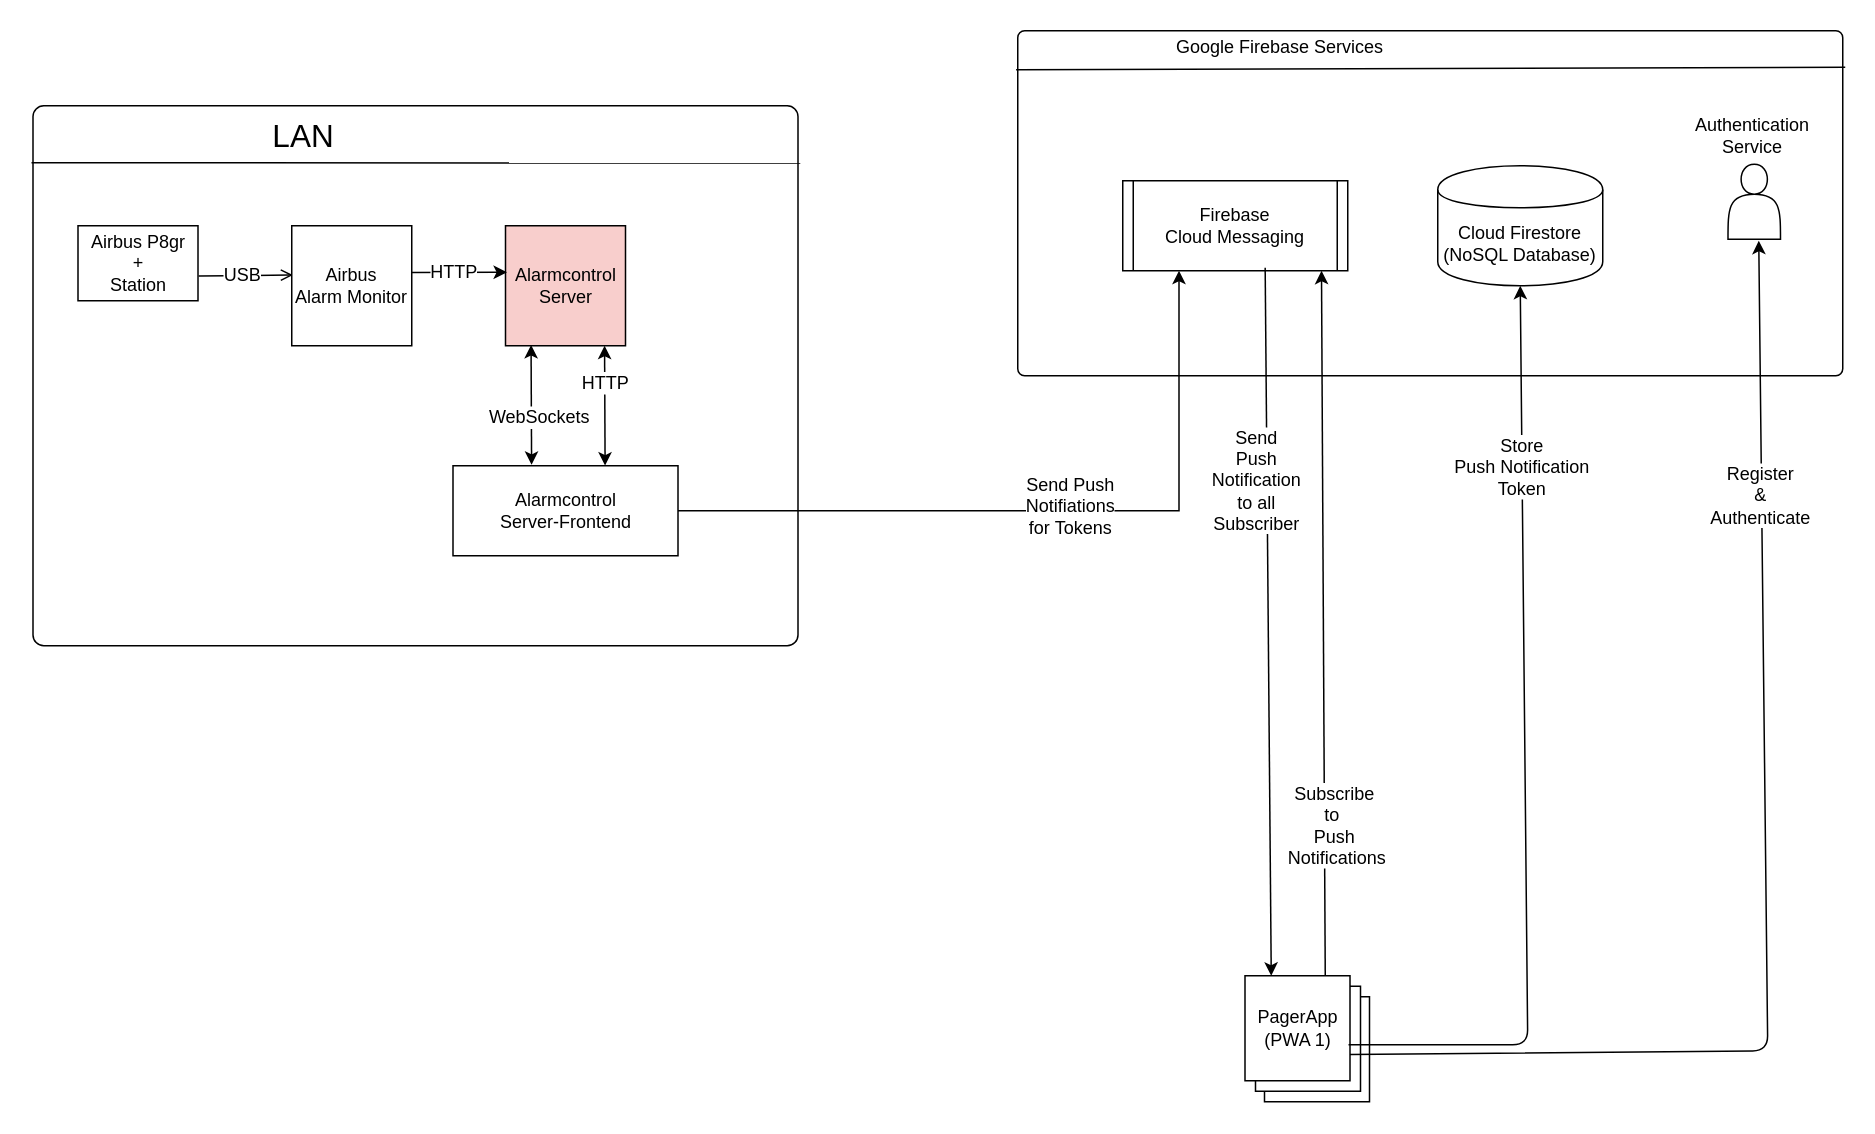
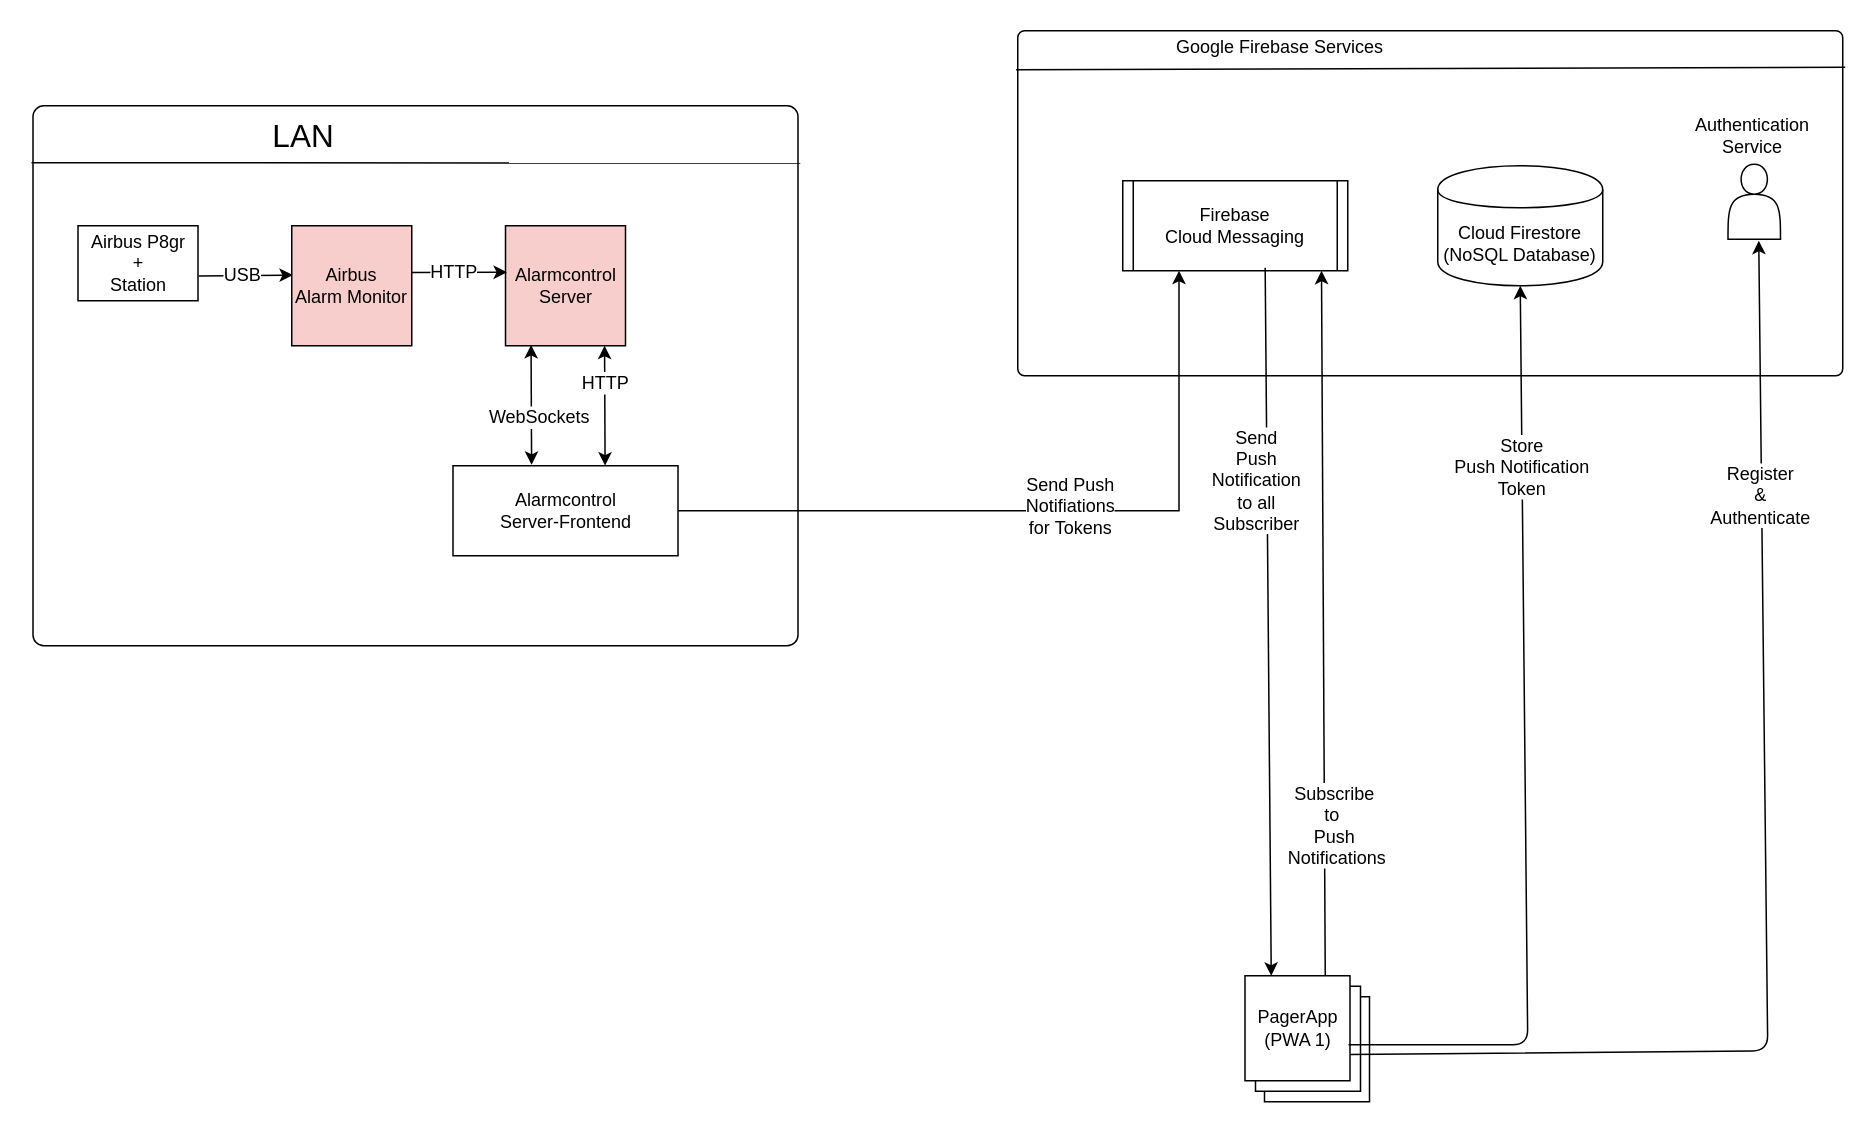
(284, 275) -> (281, 275)
(352, 286) -> (352, 286)
